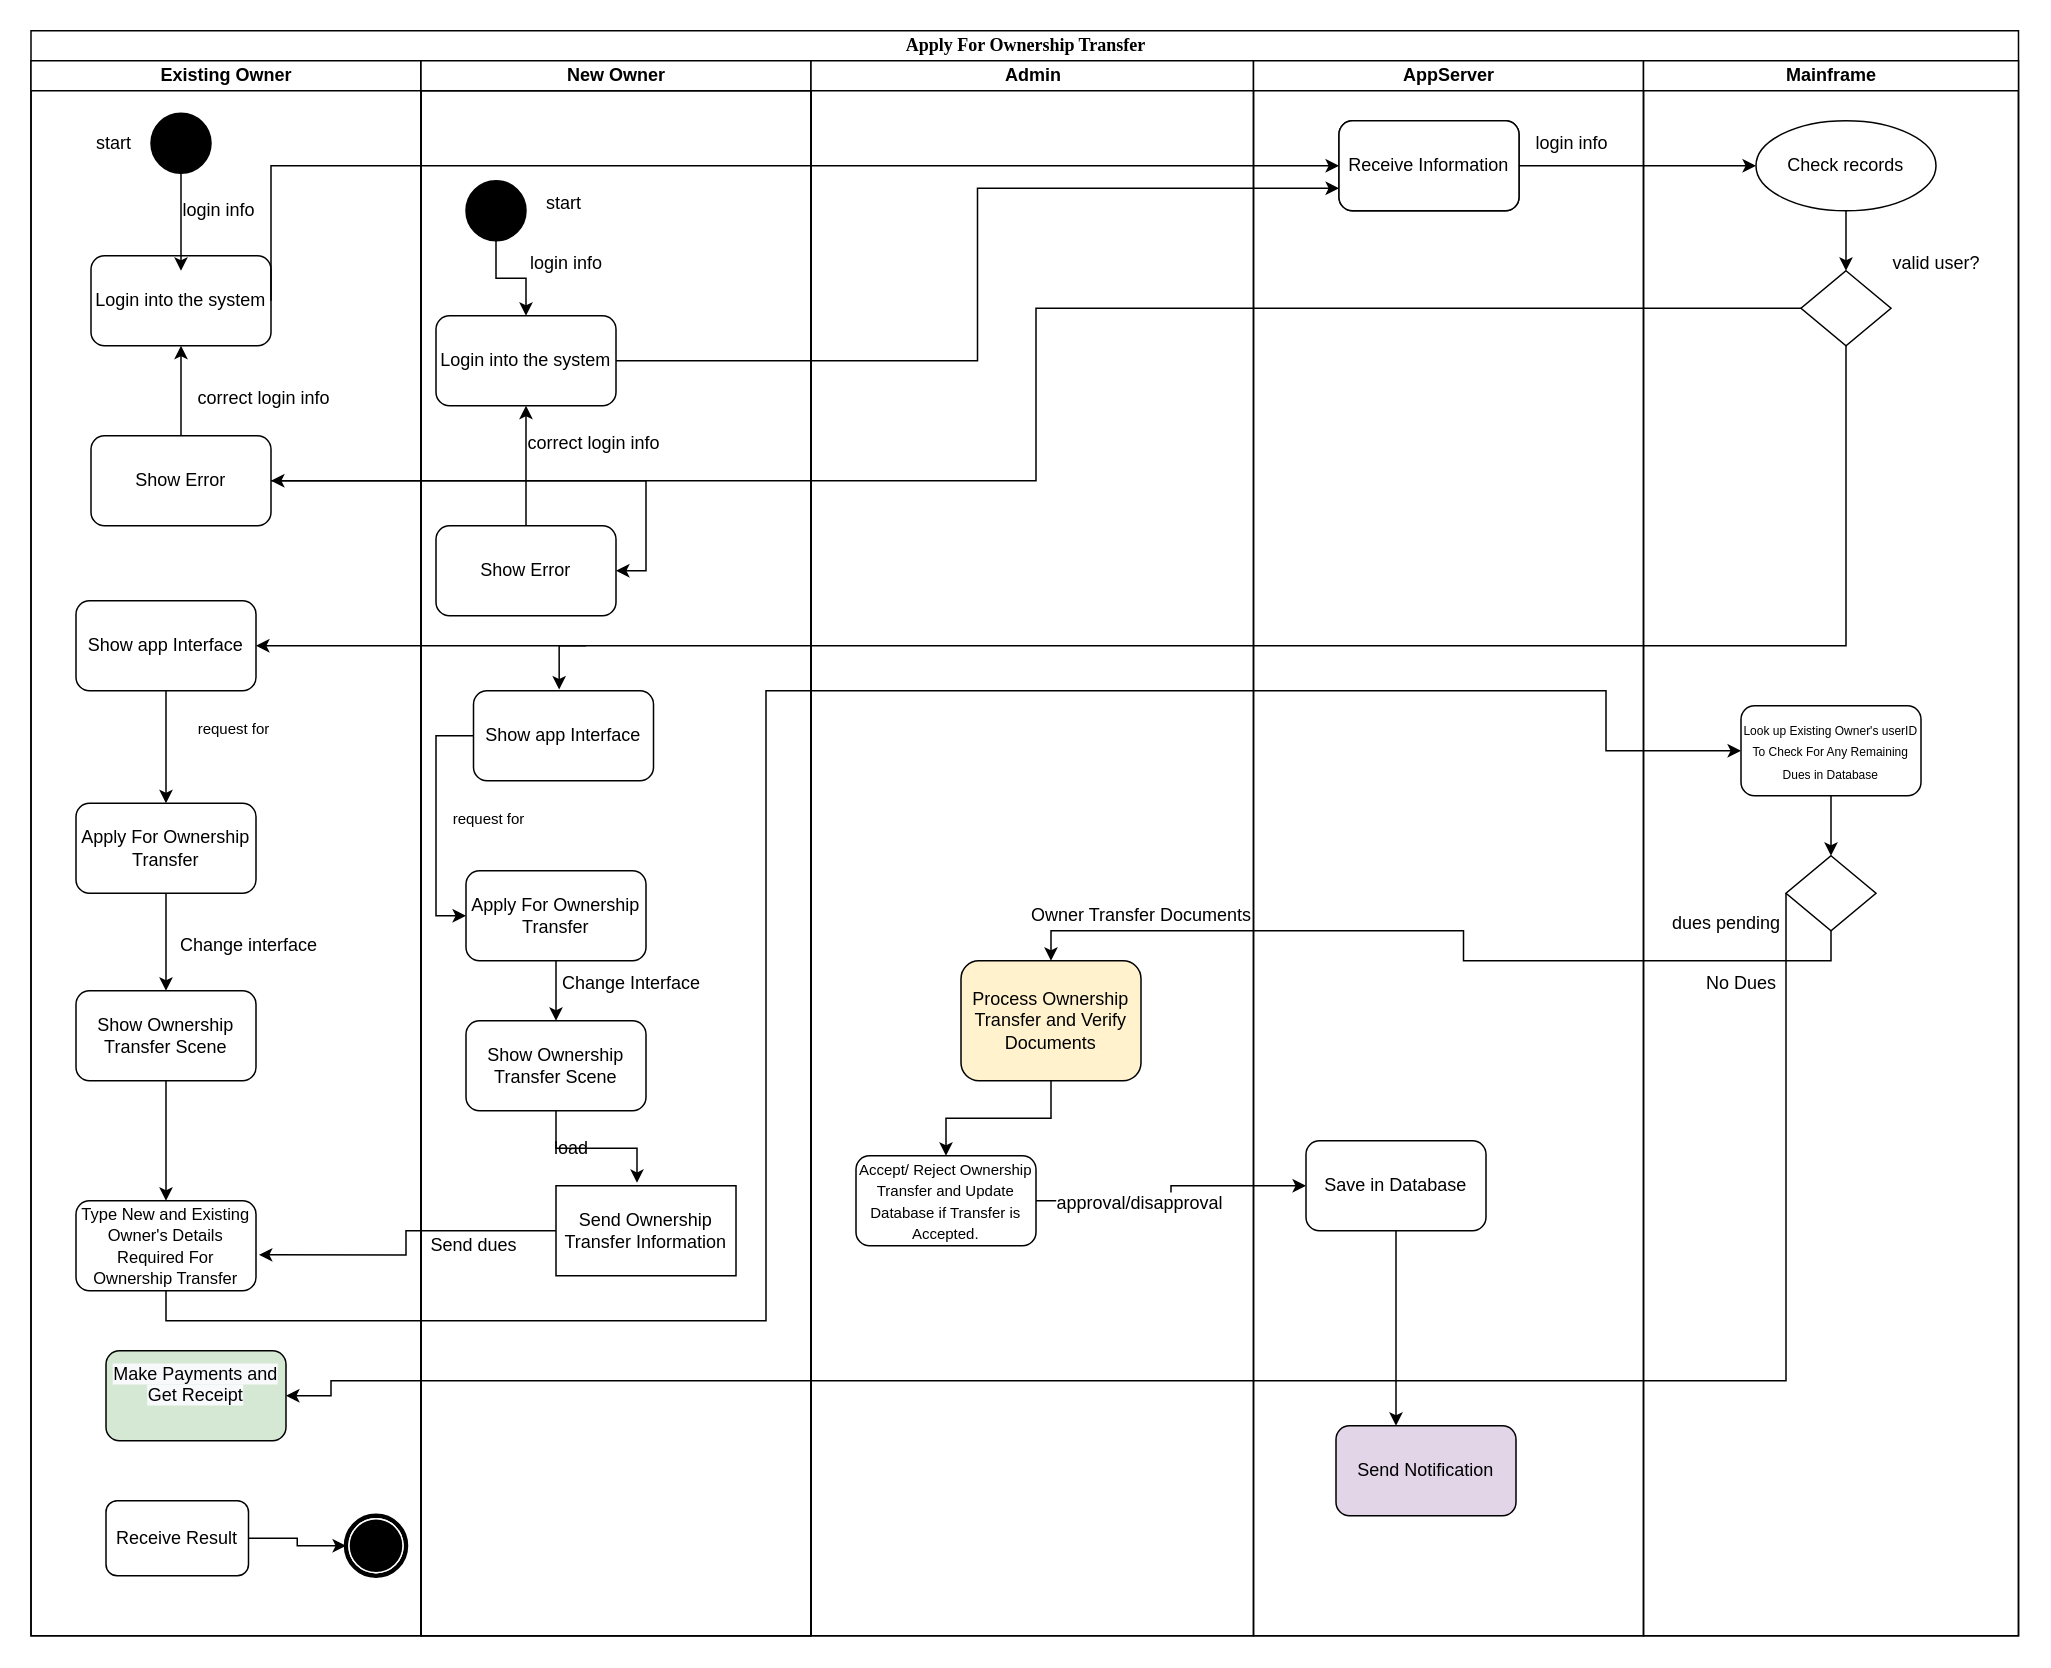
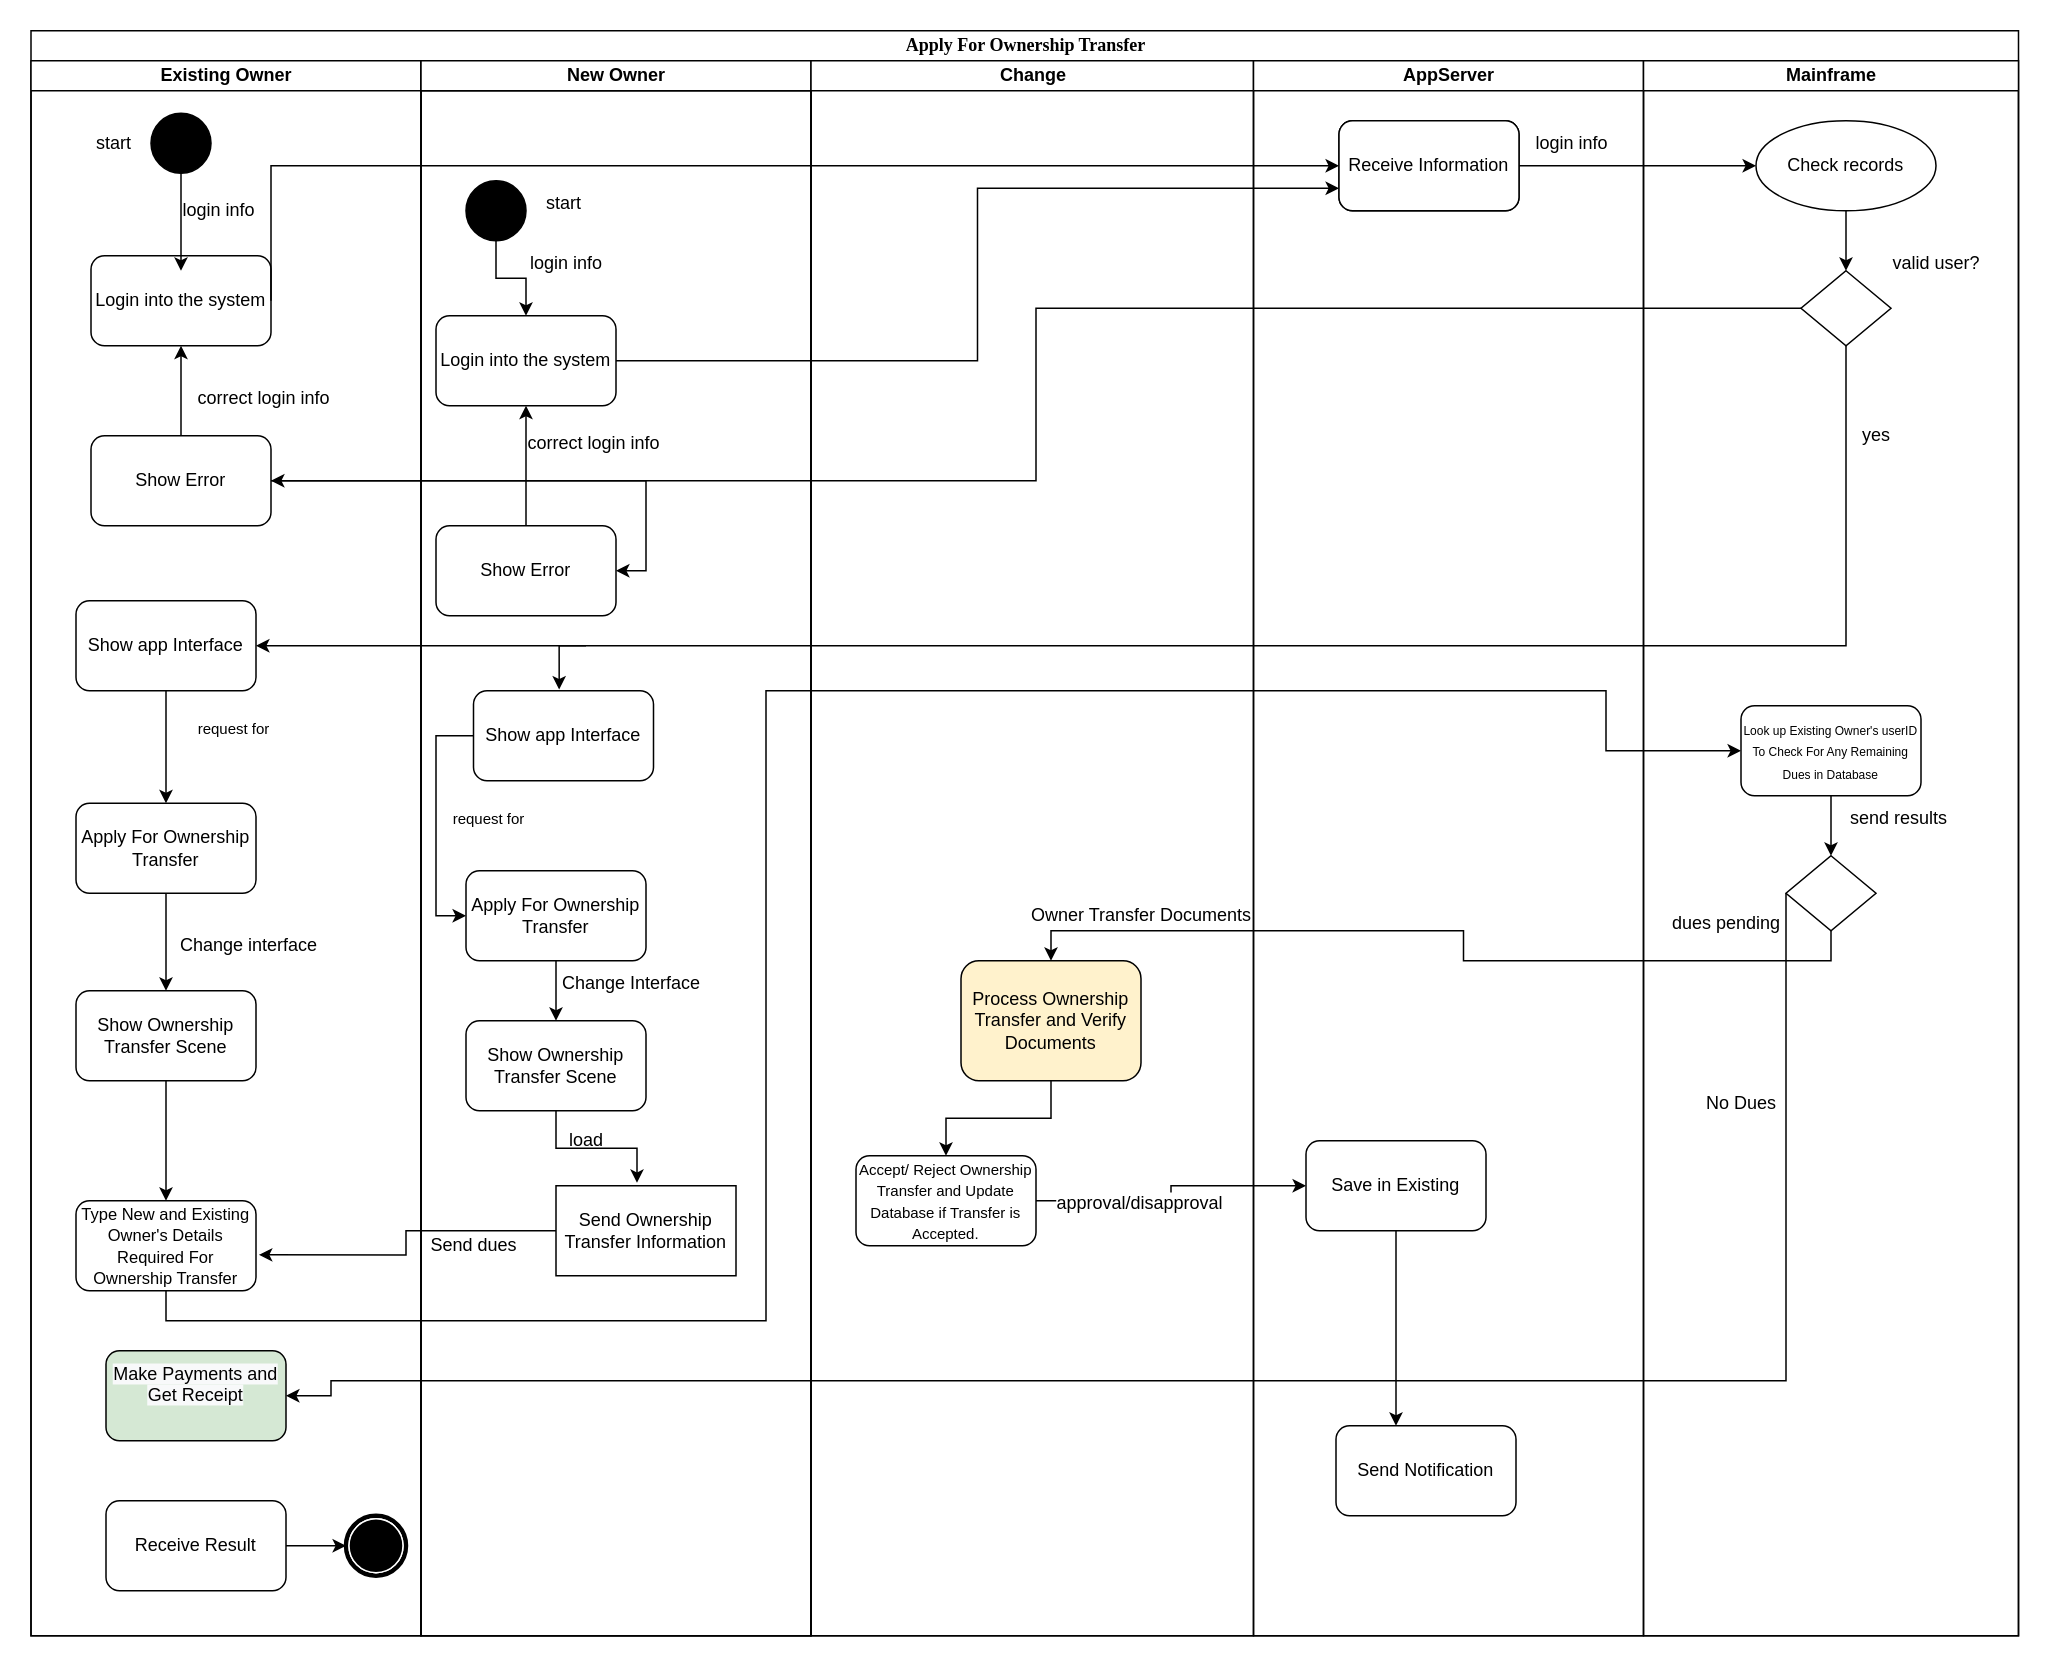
(1034, 76) -> (1034, 76)
none -> (1876, 436)
none -> (1898, 818)
(1741, 983) -> (1741, 1103)
(571, 1148) -> (586, 1141)
(1396, 1186) -> (1396, 1186)
(1426, 1471) -> (1426, 1471)
(177, 1538) -> (196, 1546)
